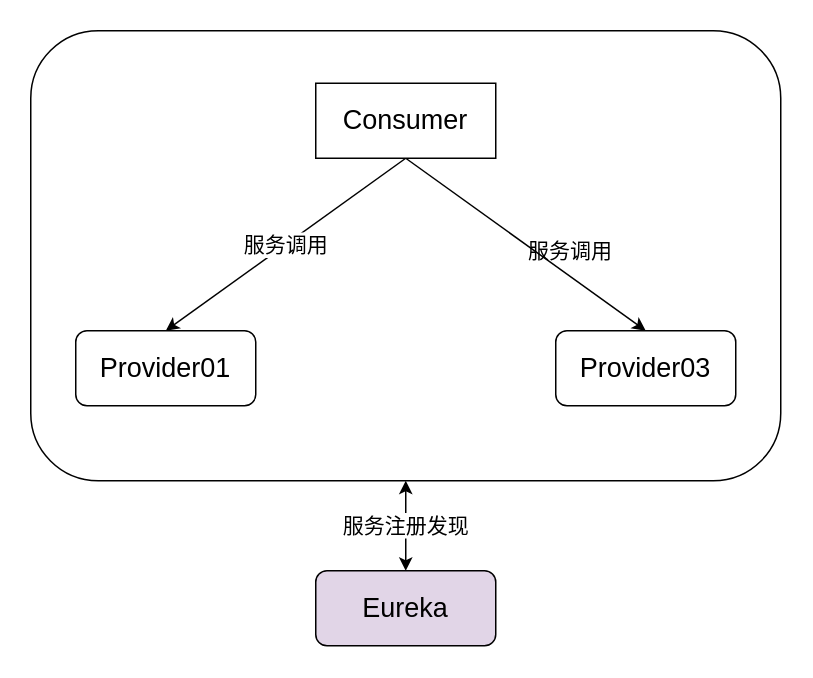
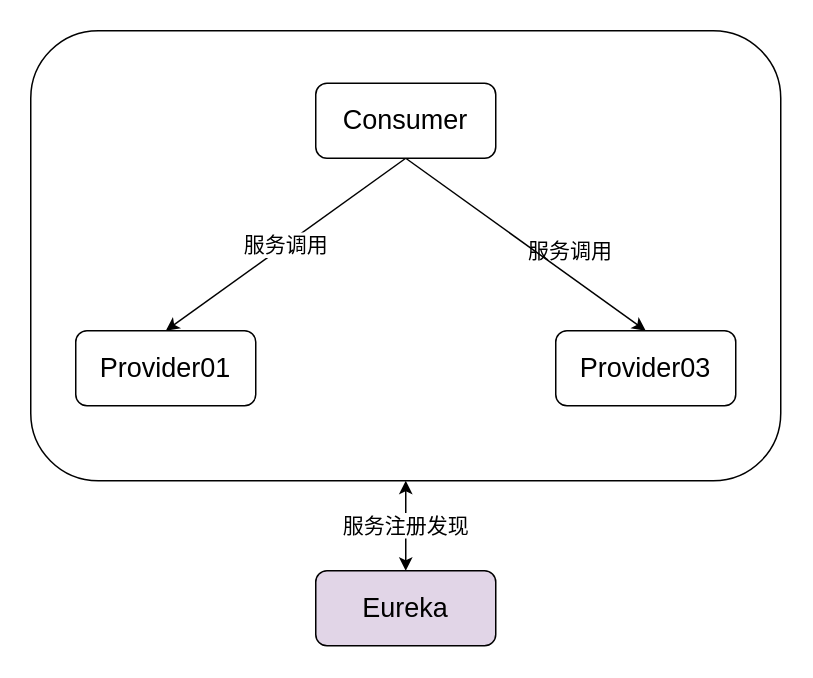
(406, 121) -> (406, 121)
